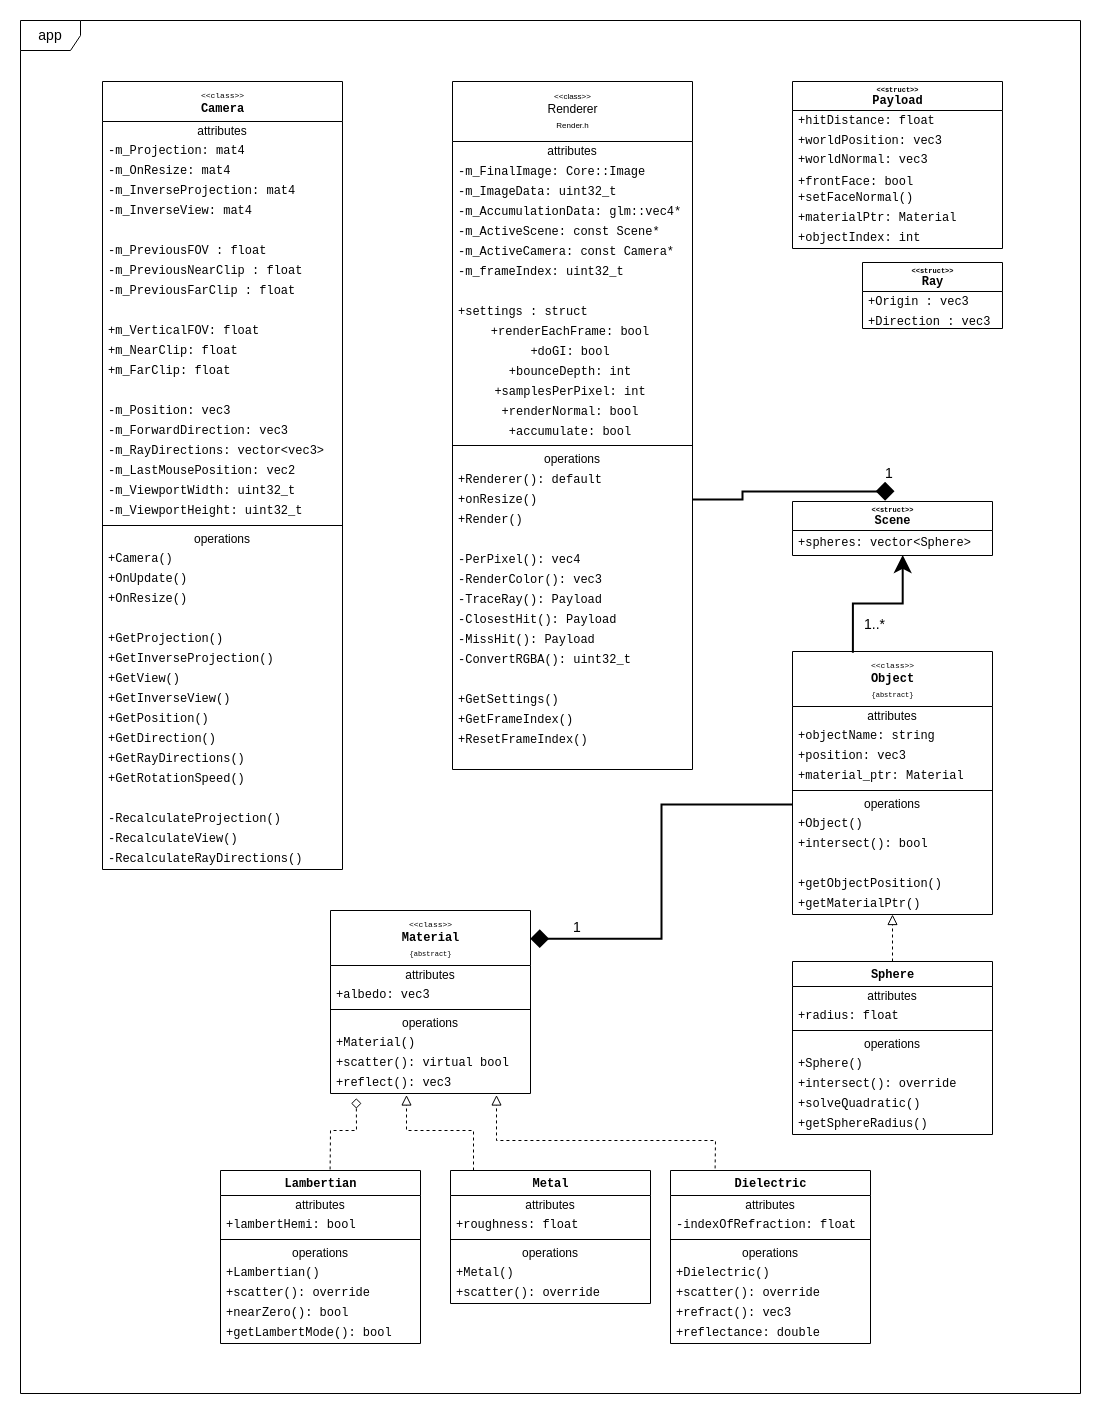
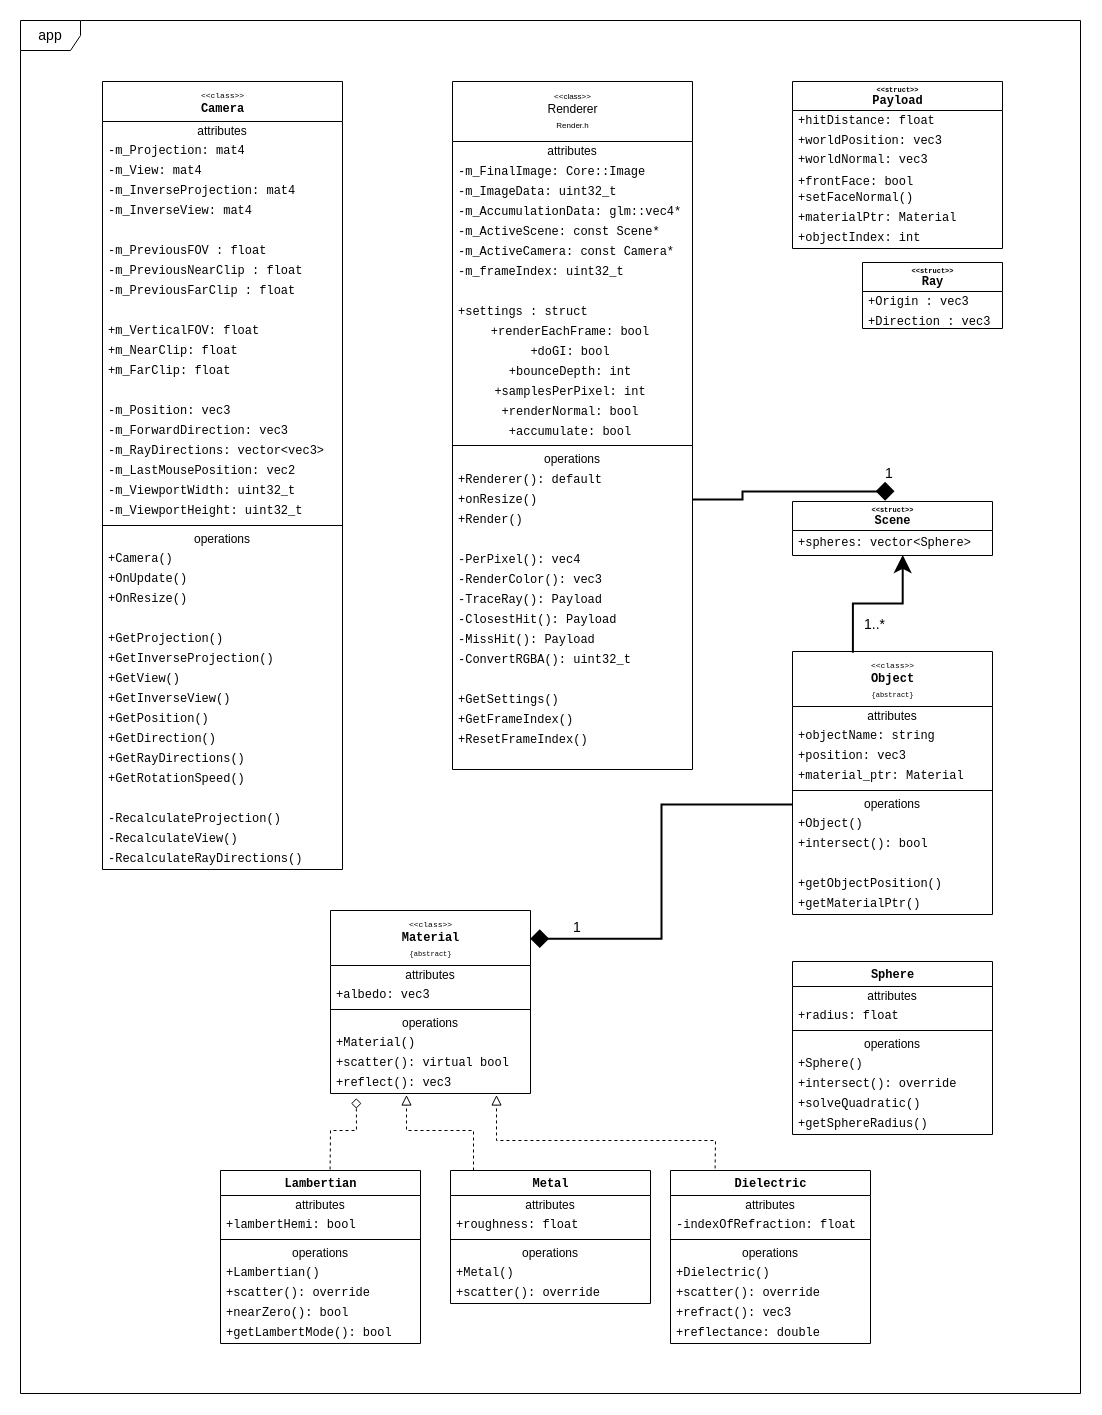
(161, 172) -> (148, 172)
(893, 943) -> none
